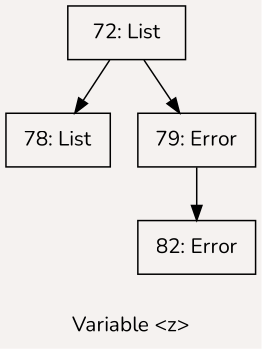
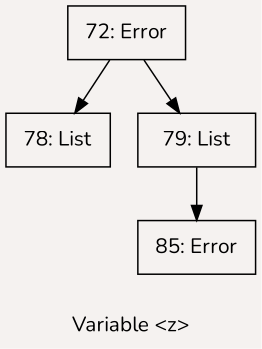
(127, 33) -> (127, 33)
(197, 140) -> (197, 140)
(197, 247) -> (197, 247)
